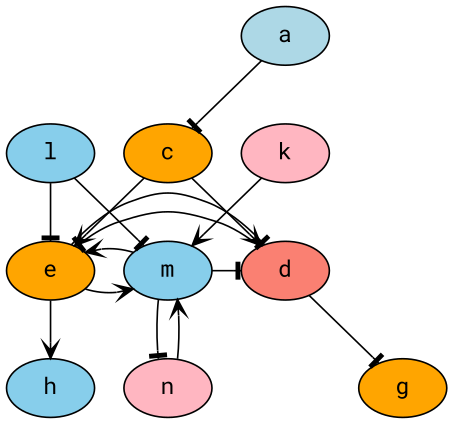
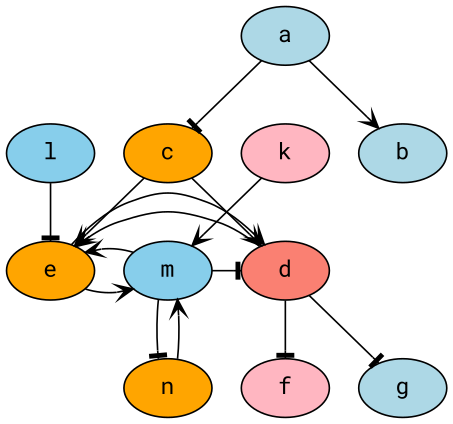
none -> (403, 153)
(164, 193) -> (164, 193)
(101, 204) -> none
(172, 212) -> (172, 212)
(51, 388) -> none
(168, 388) -> (168, 388)
none -> (285, 388)
(403, 388) -> (403, 388)
